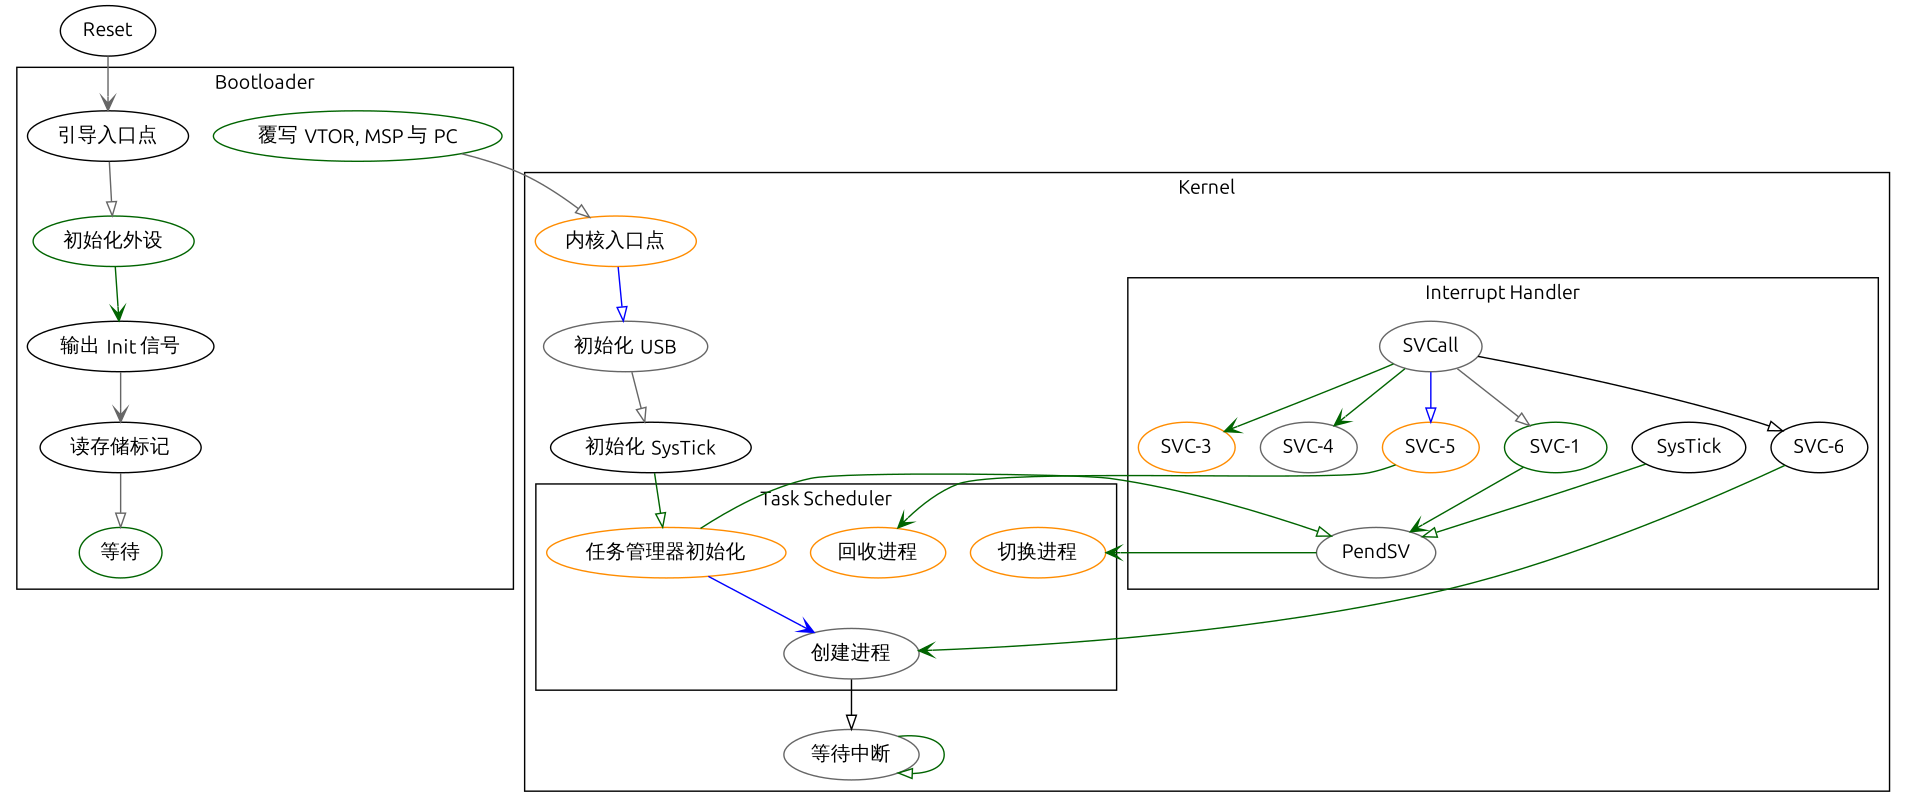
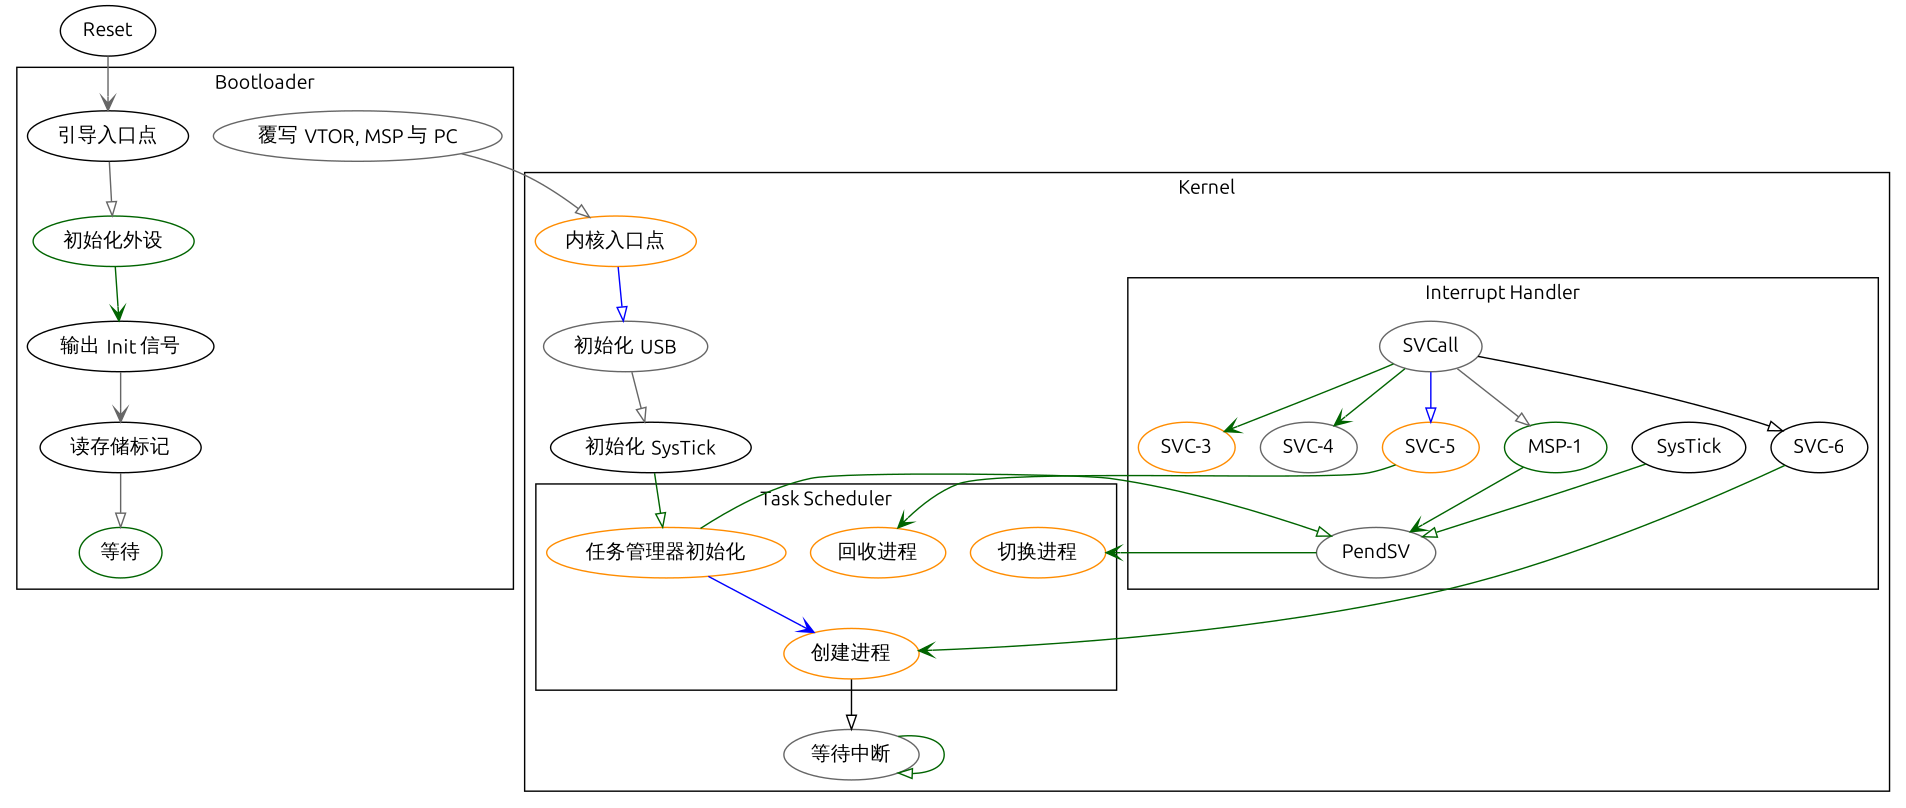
(358, 136) -> (358, 136)
(1556, 447) -> (1556, 447)
(851, 654) -> (851, 654)
